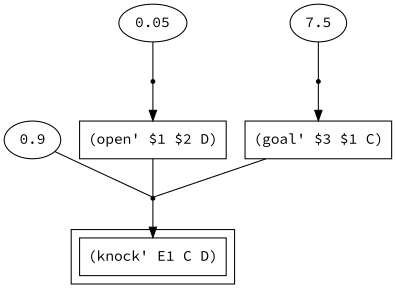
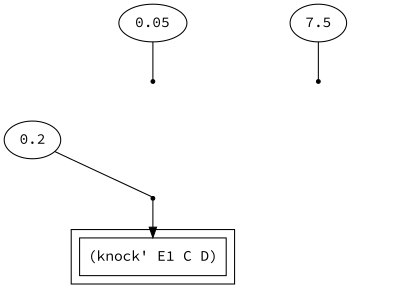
(32, 140) -> (32, 140)
(153, 140) -> none
(318, 140) -> none
